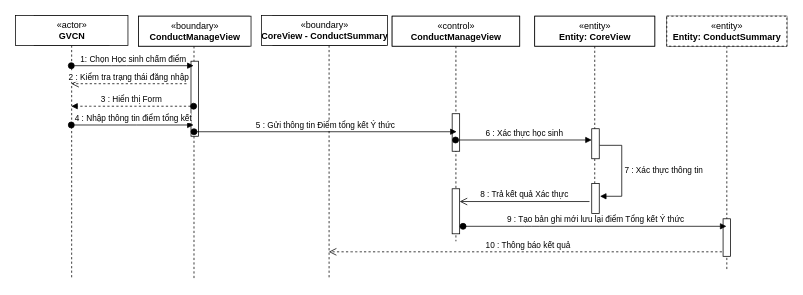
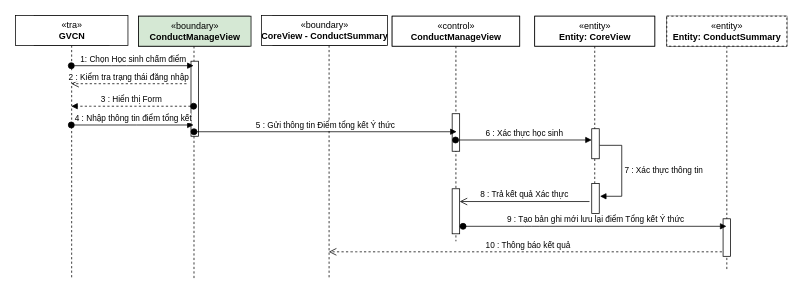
(72, 30) -> (72, 30)
(195, 31) -> (195, 31)
